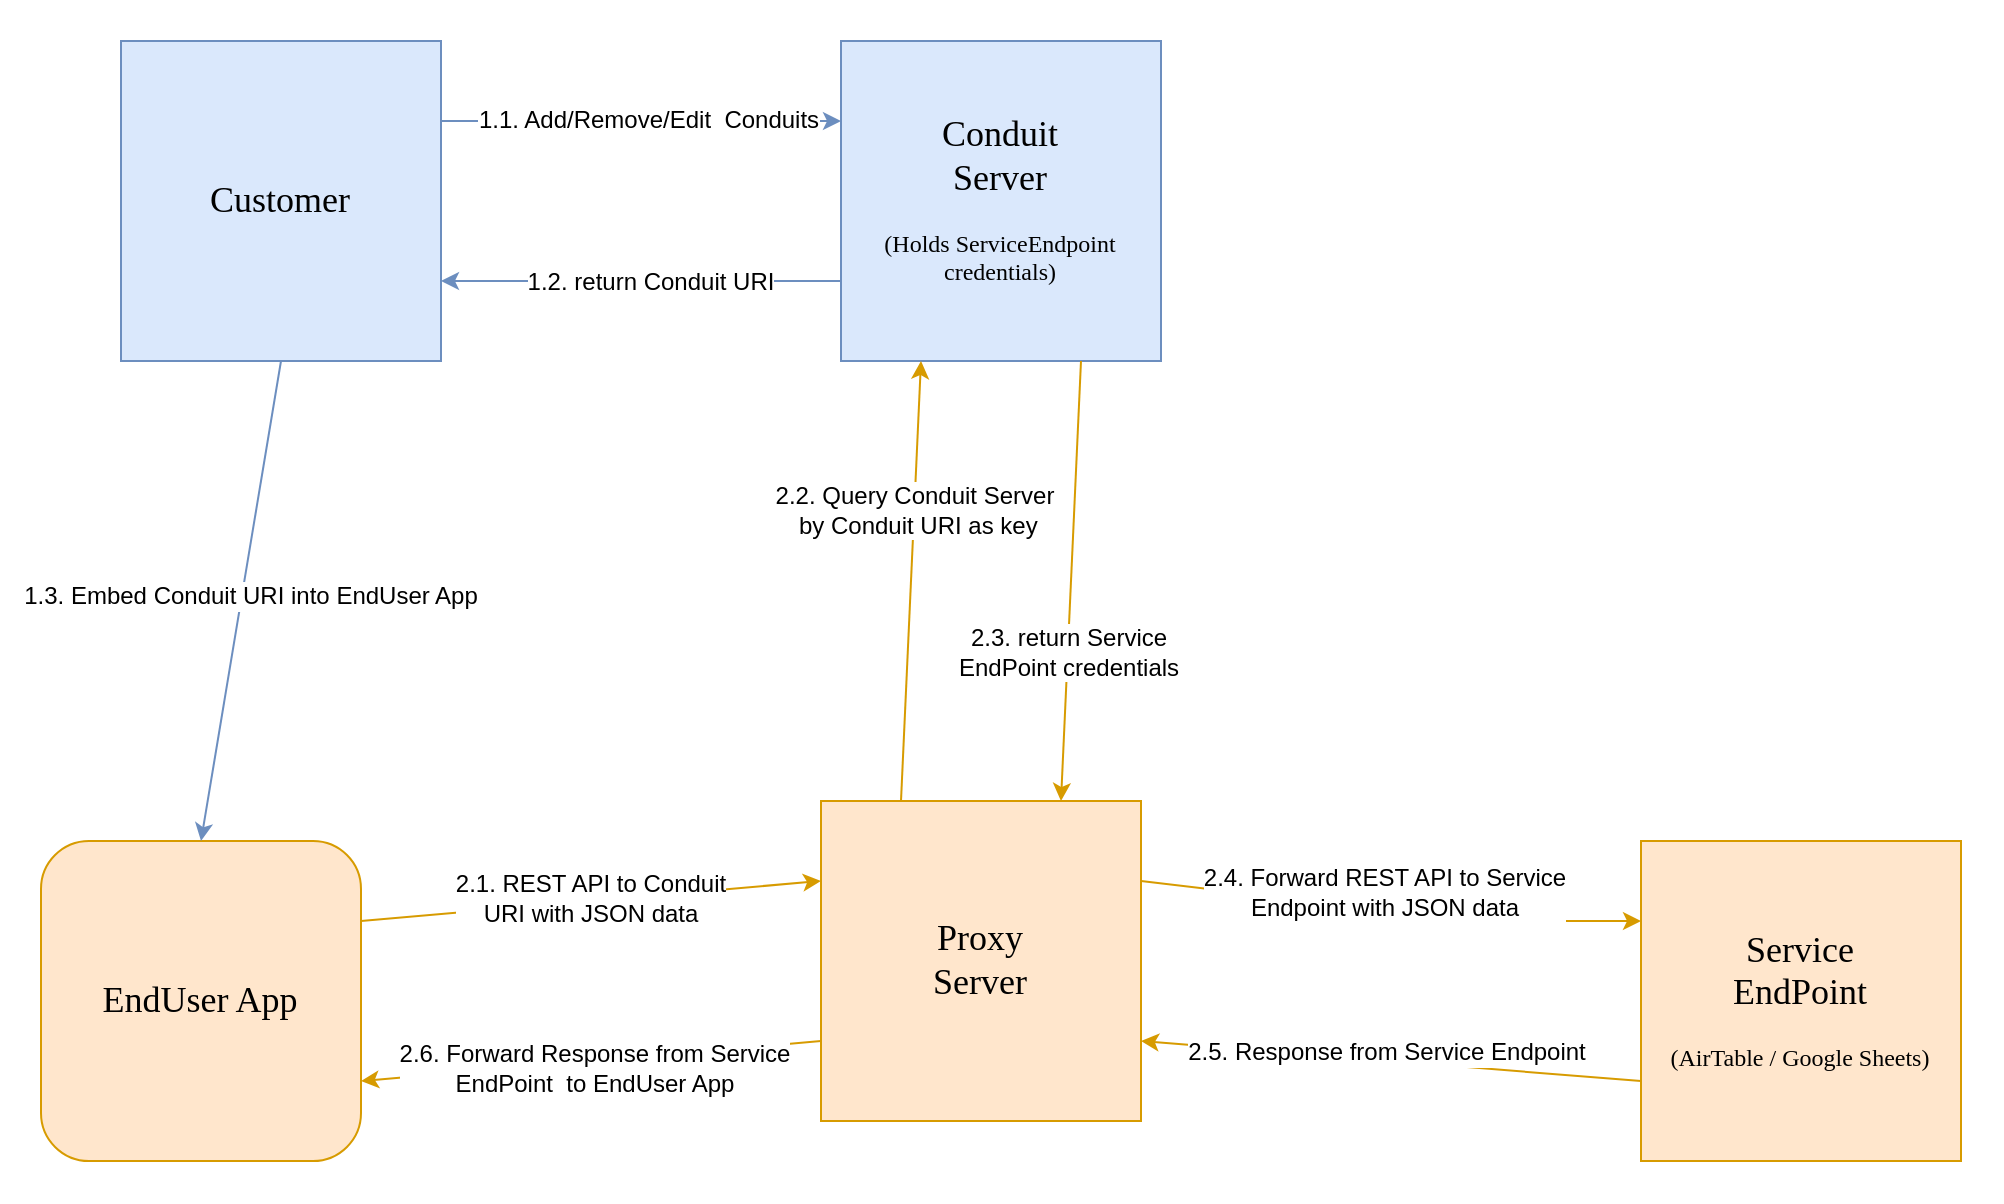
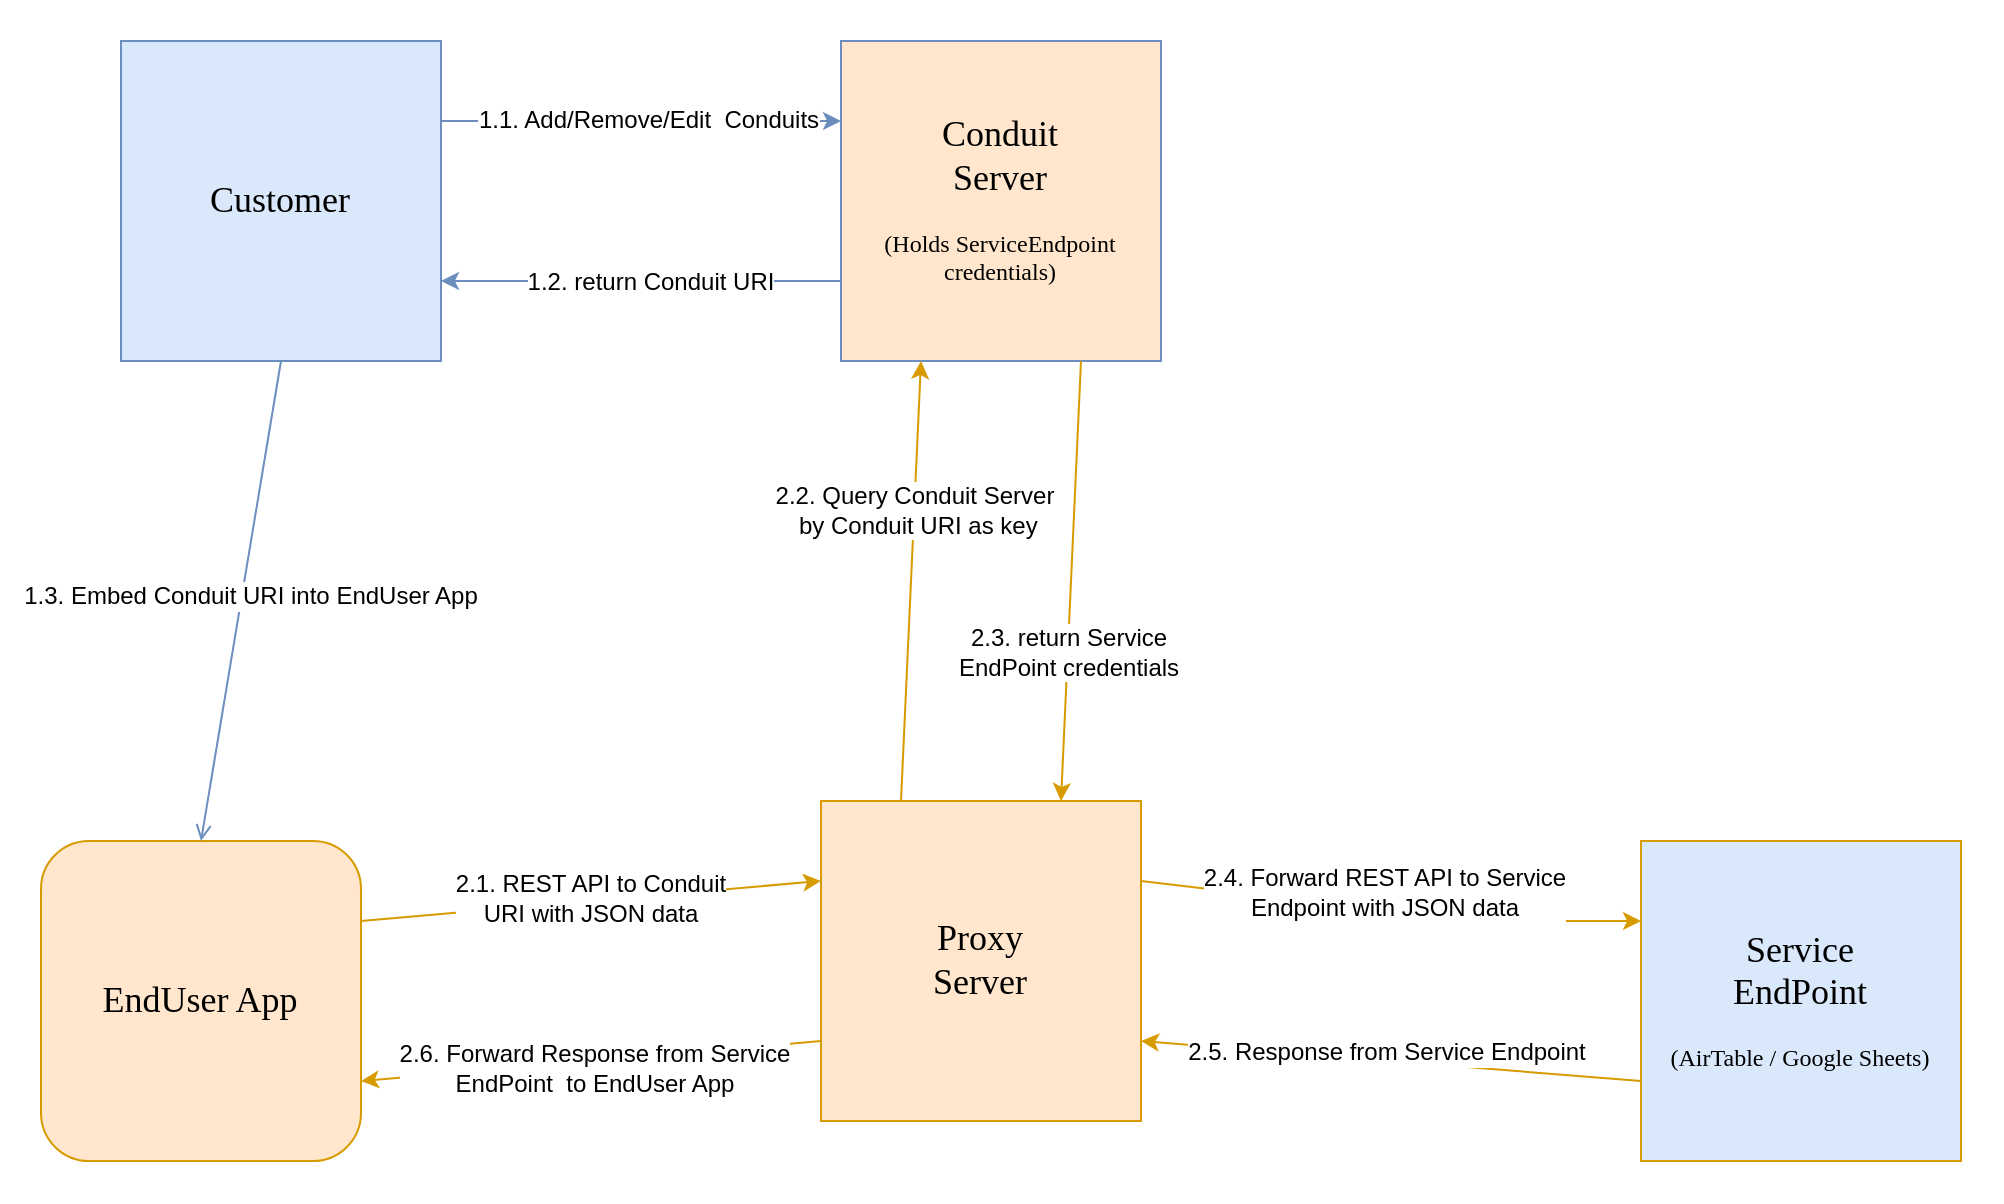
(1001, 201) -> (1001, 201)
(203, 826) -> (203, 829)
(1801, 1001) -> (1801, 1001)
